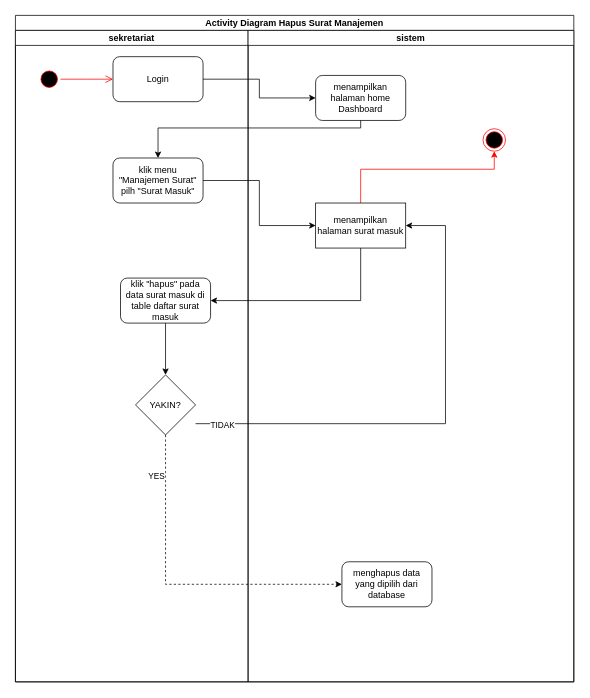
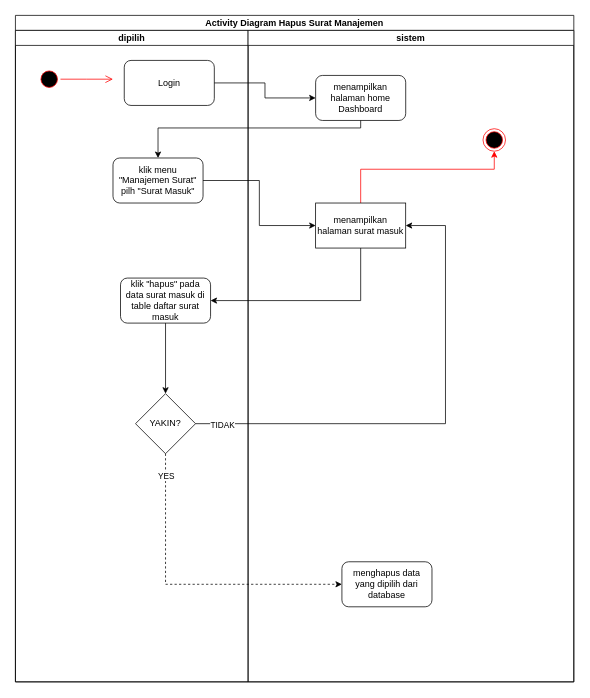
(131, 38) -> (131, 38)
(158, 79) -> (169, 83)
(165, 405) -> (165, 423)
